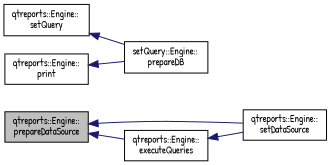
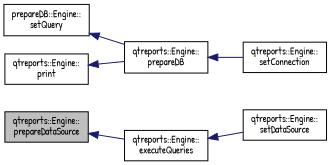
(47, 20) -> (47, 20)
(166, 57) -> (166, 57)
none -> (285, 57)
(170, 121) -> none
